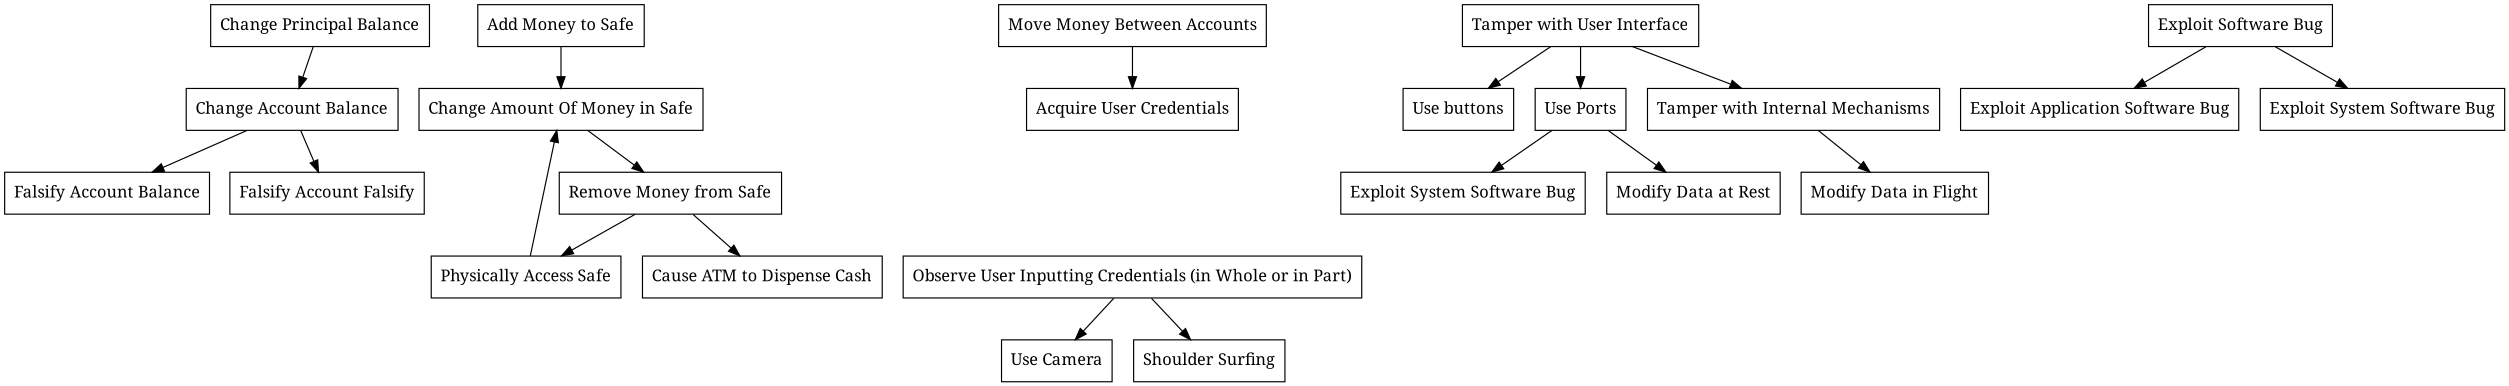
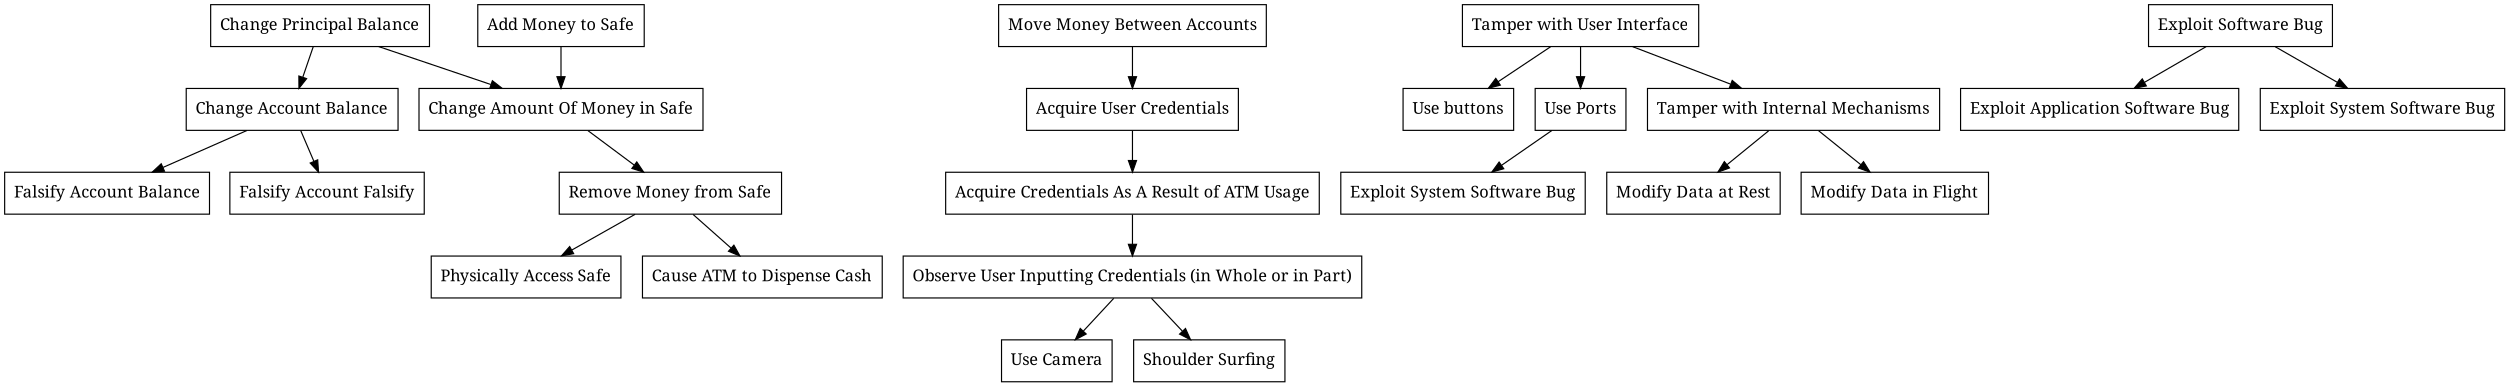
(1632, 148) -> (1748, 148)
none -> (1132, 193)
(542, 199) -> (435, 66)
